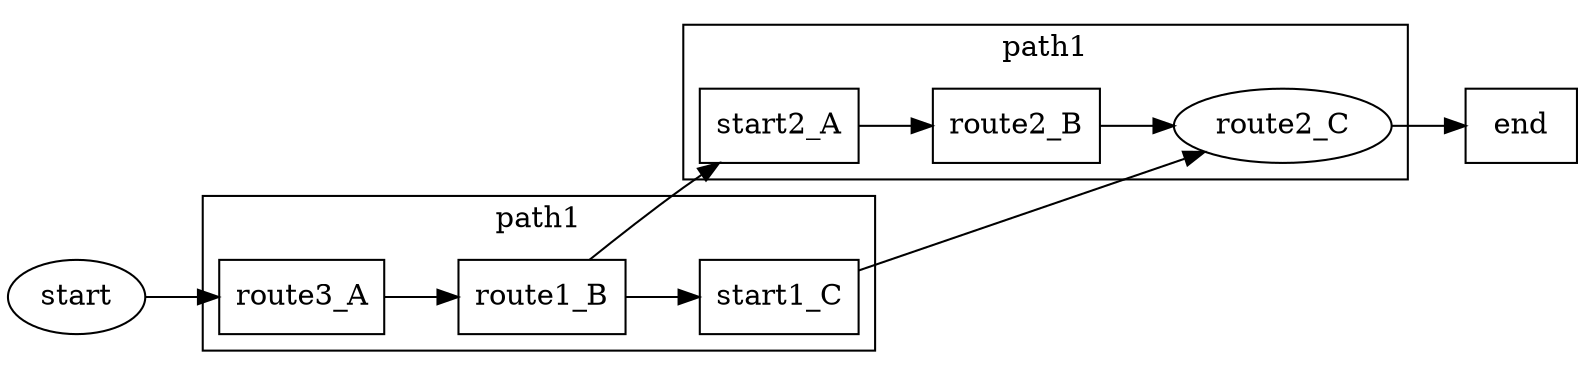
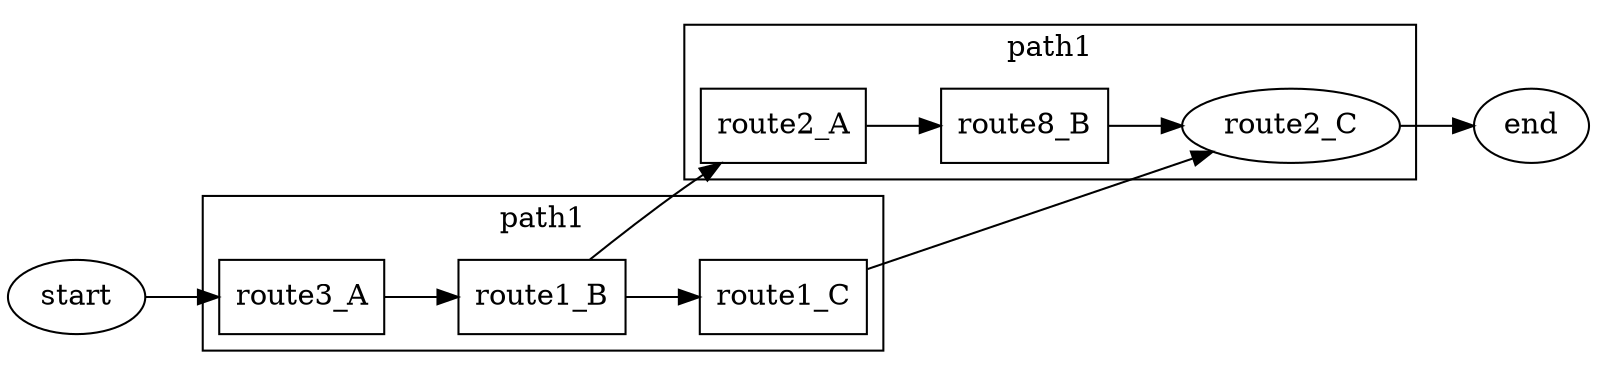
(779, 126) -> (783, 126)
(1016, 126) -> (1025, 126)
(1521, 126) -> (1531, 126)
(779, 297) -> (783, 297)
